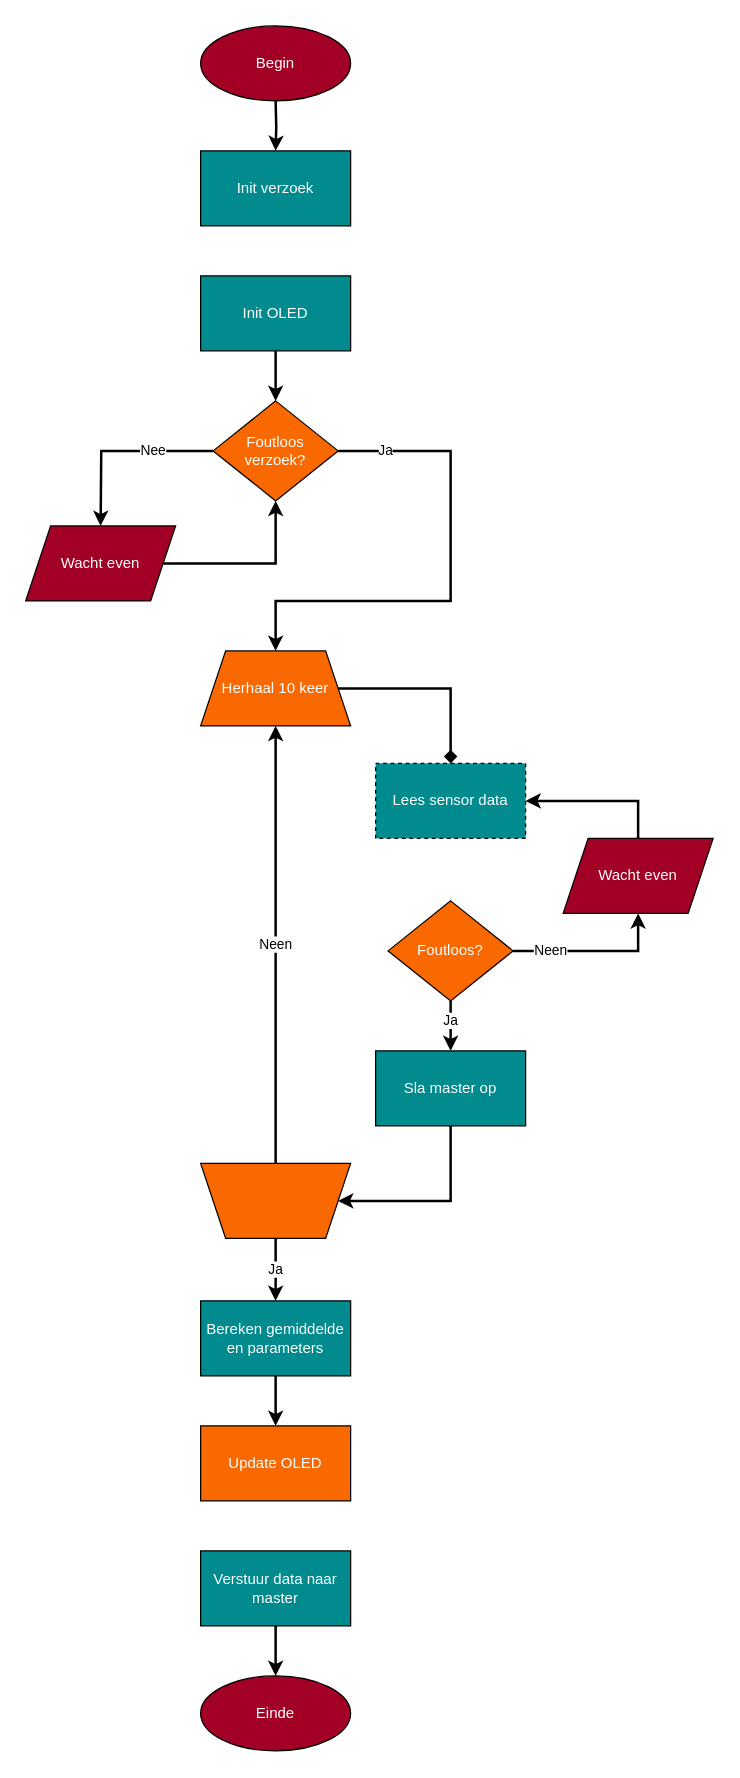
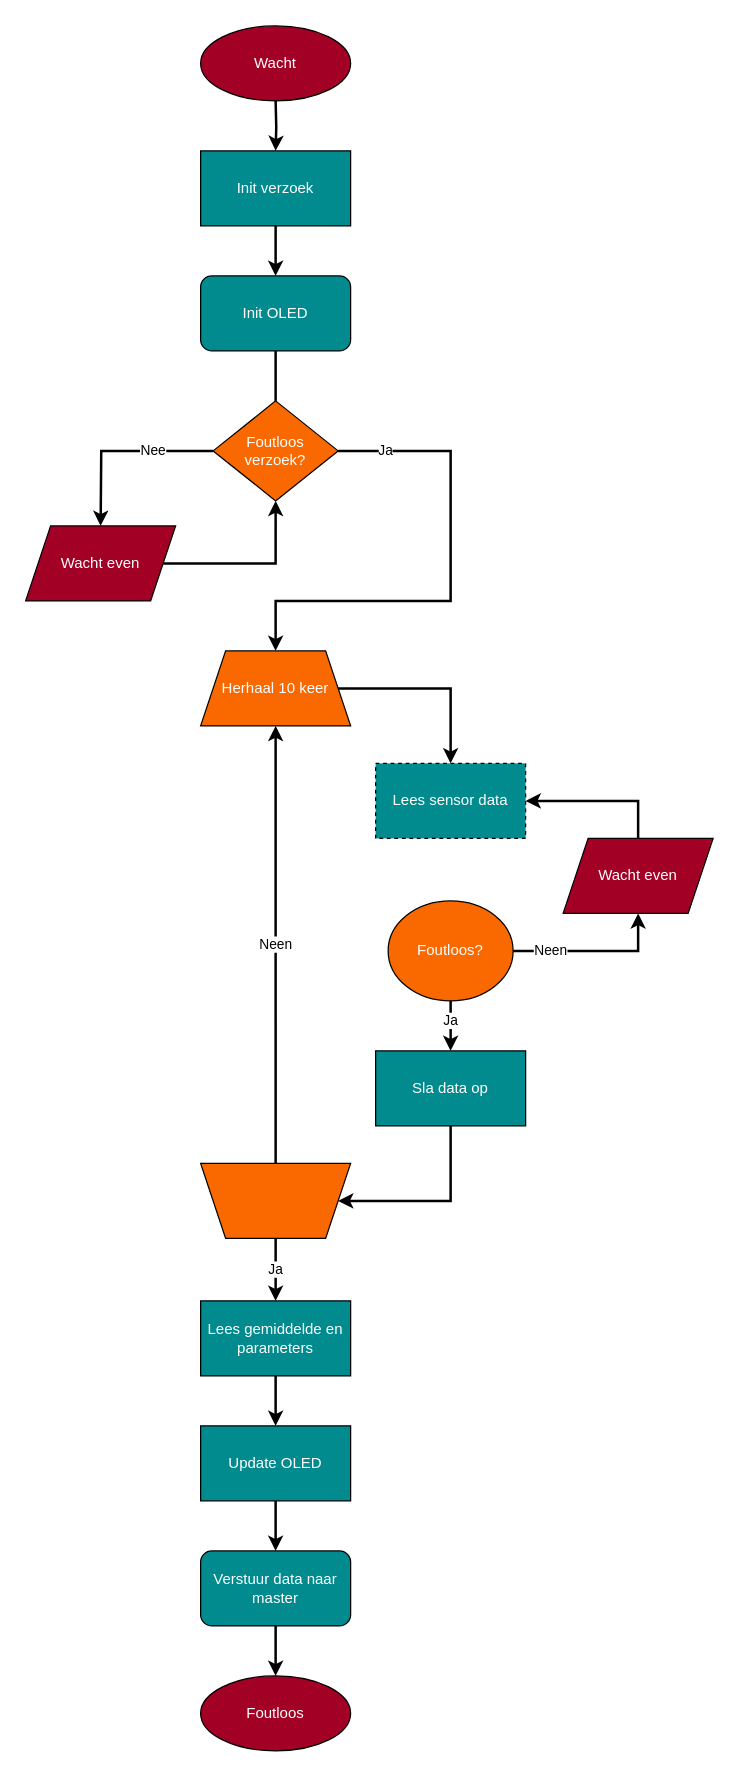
(276, 63) -> (276, 63)
none -> (276, 245)
(276, 313) -> (276, 313)
(276, 388) -> (276, 393)
(451, 749) -> (451, 750)
(451, 951) -> (451, 951)
(451, 1088) -> (451, 1088)
(276, 1338) -> (276, 1338)
(276, 1463) -> (276, 1463)
none -> (276, 1520)
(276, 1588) -> (276, 1588)
(276, 1713) -> (276, 1713)
